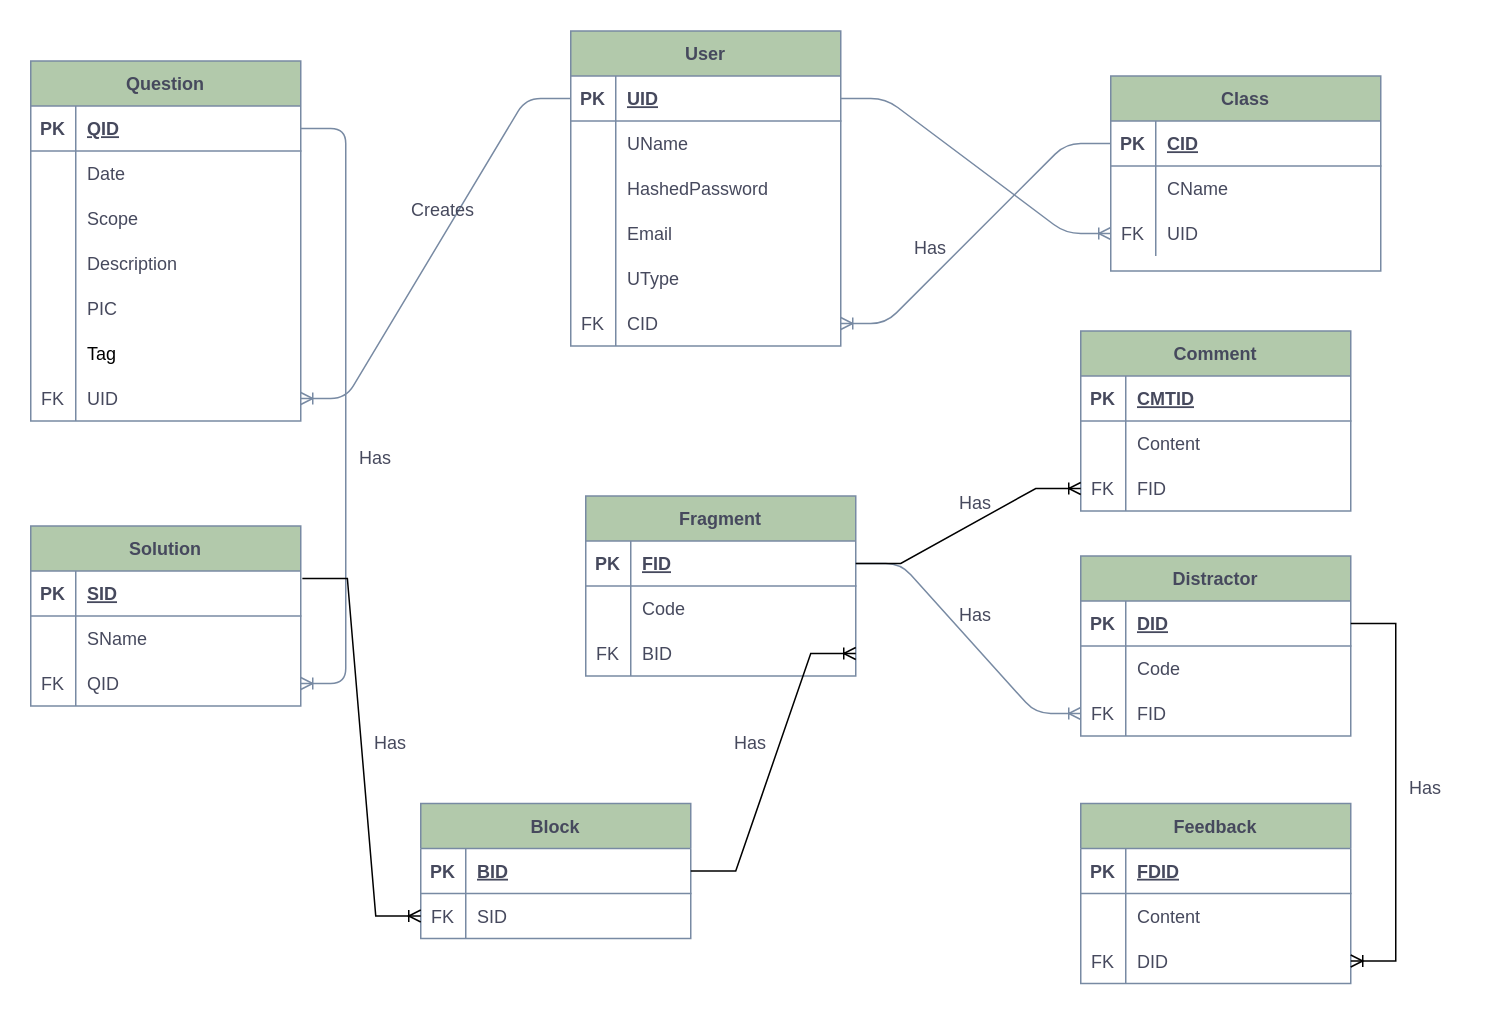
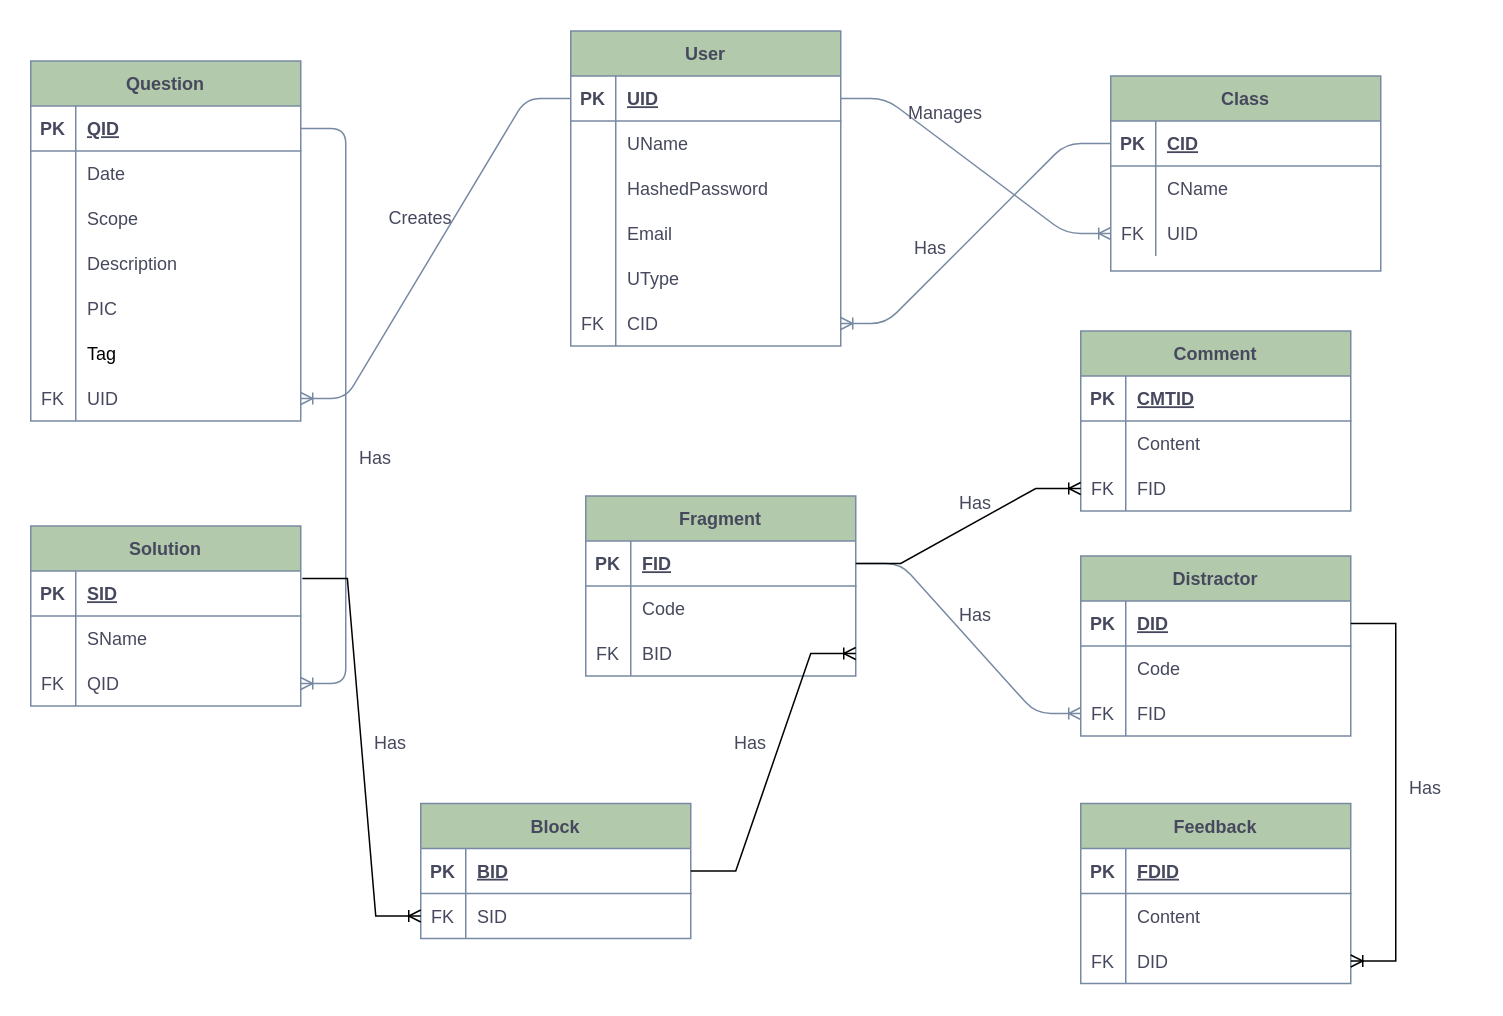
none -> (946, 113)
(443, 211) -> (421, 218)
